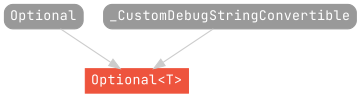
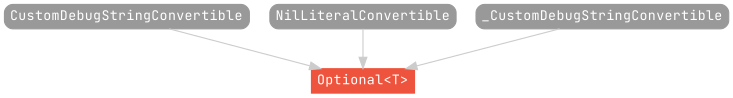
(44, 17) -> (127, 17)
none -> (363, 17)
